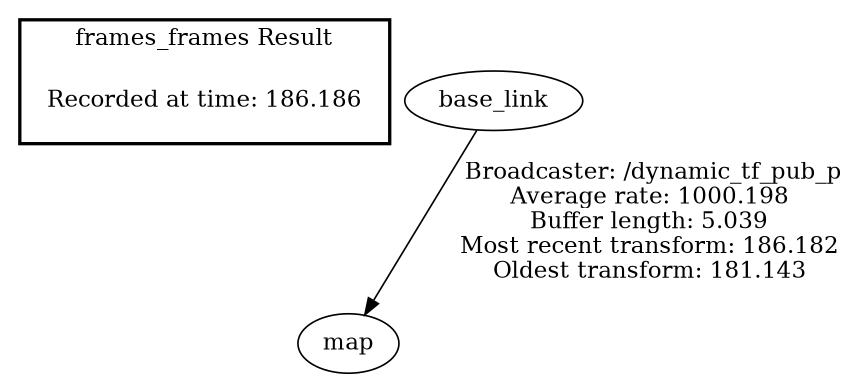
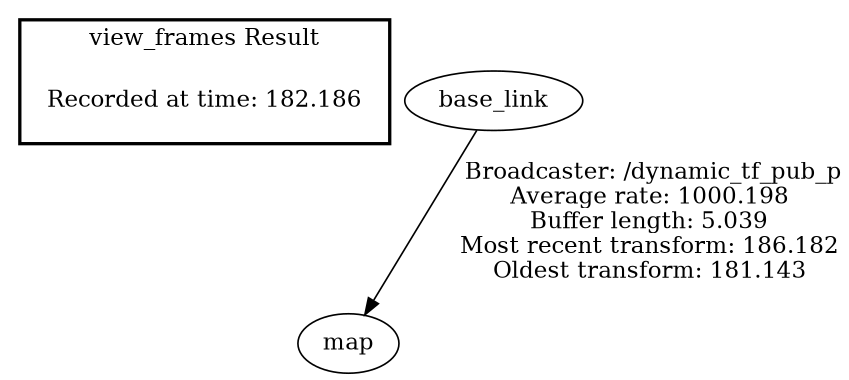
(205, 39) -> (205, 39)
(205, 101) -> (205, 101)
